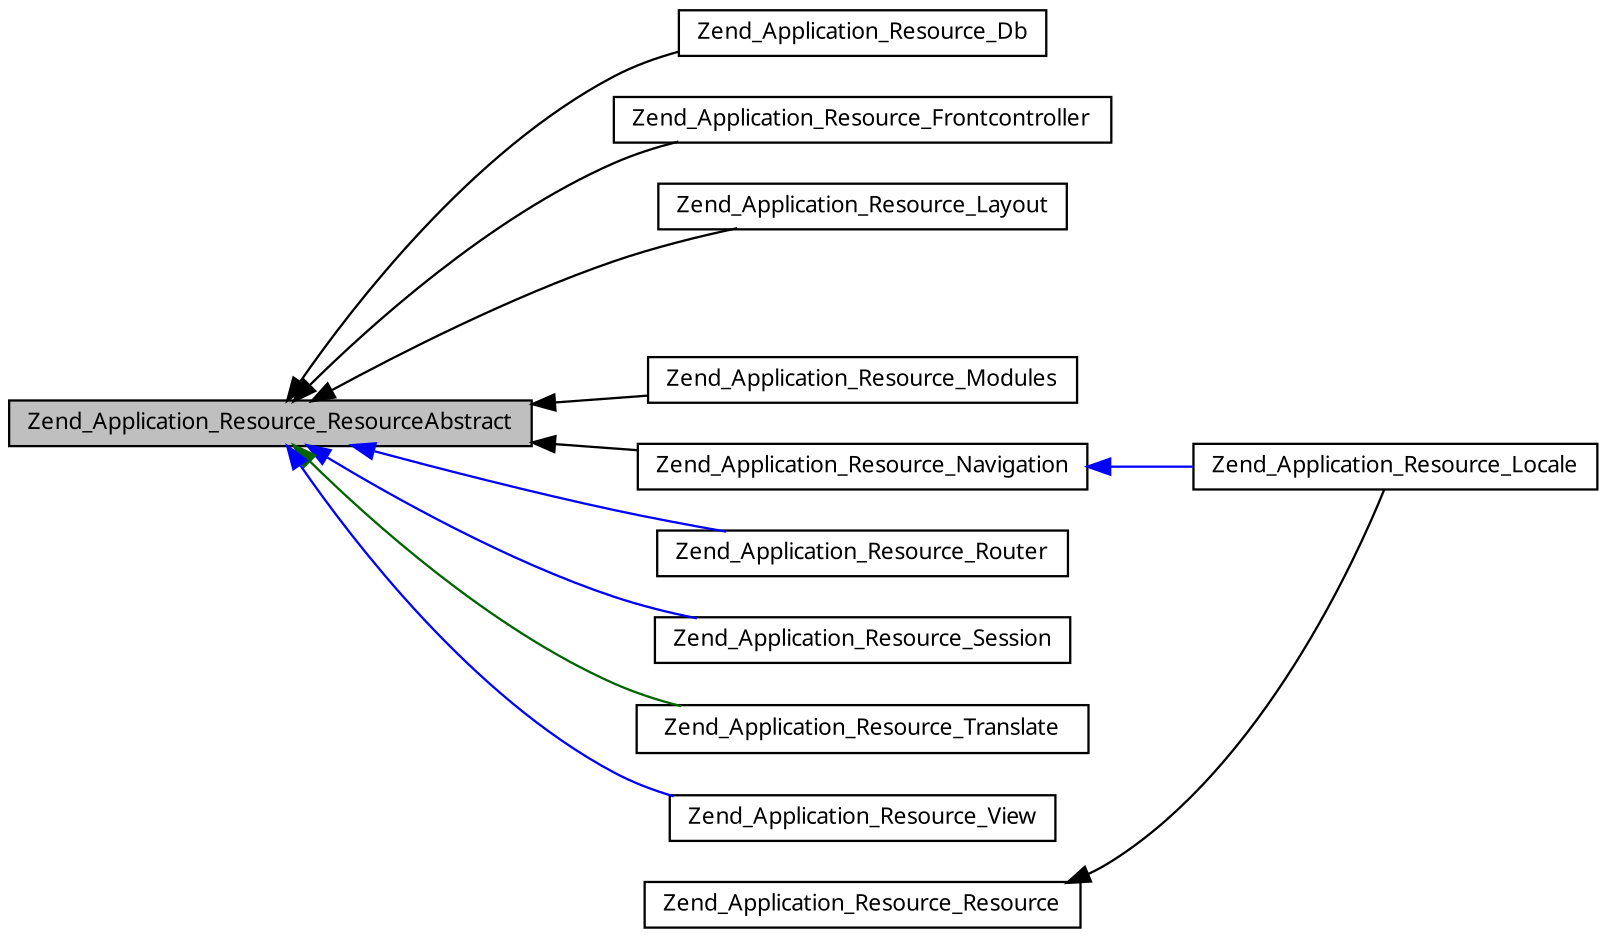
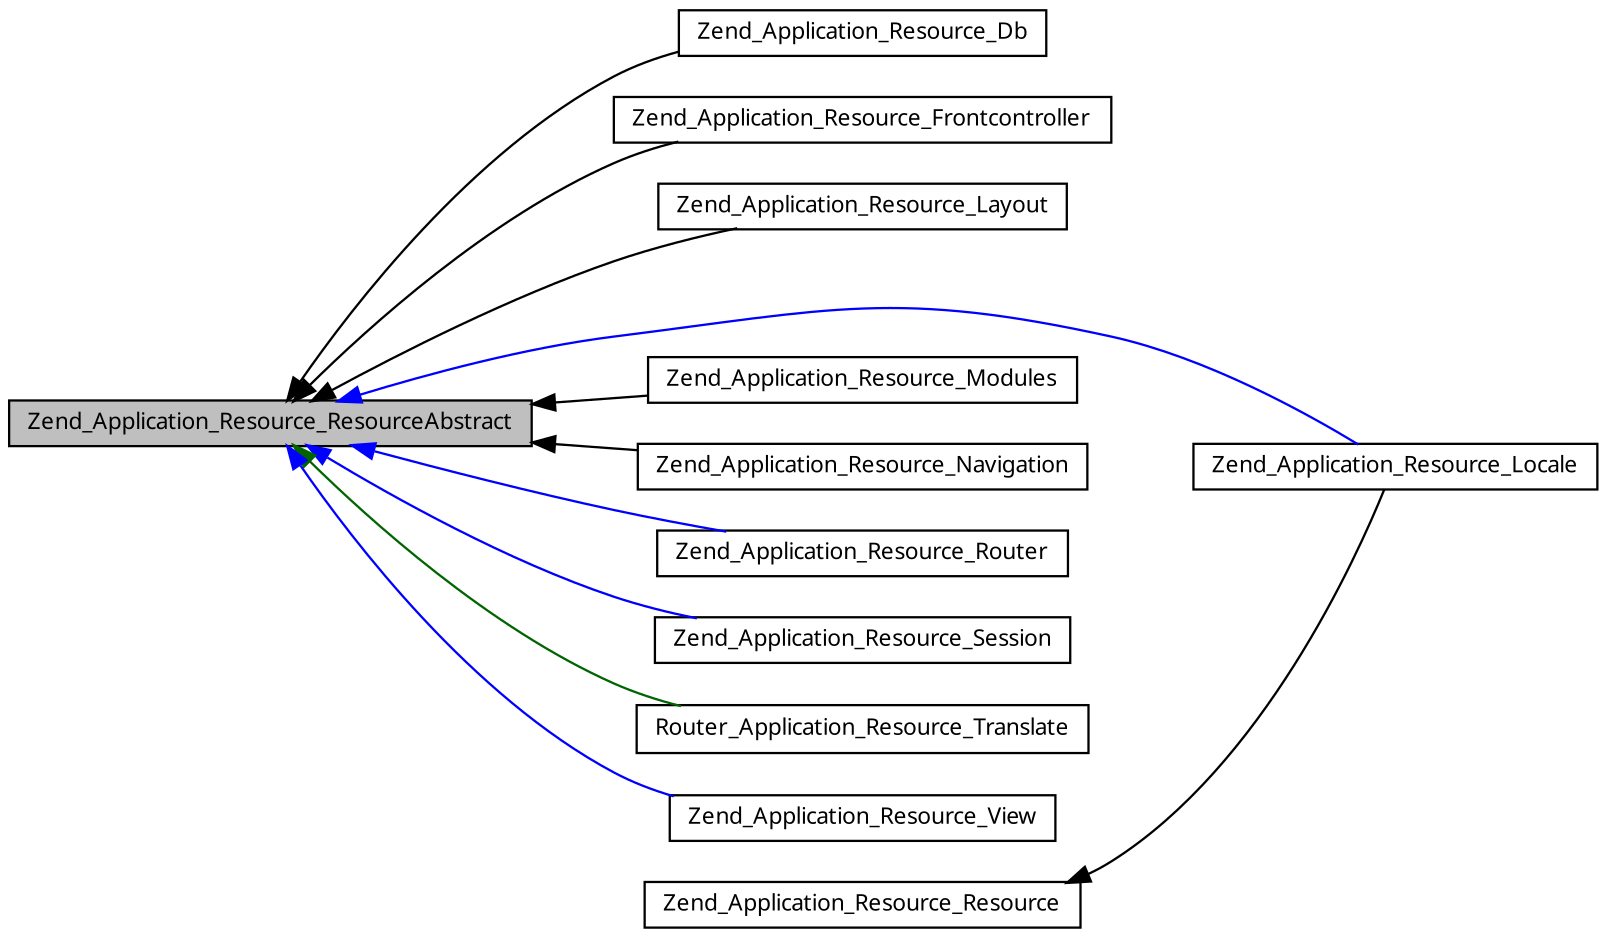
(1152, 467) -> (868, 309)
(863, 729) -> (863, 729)
